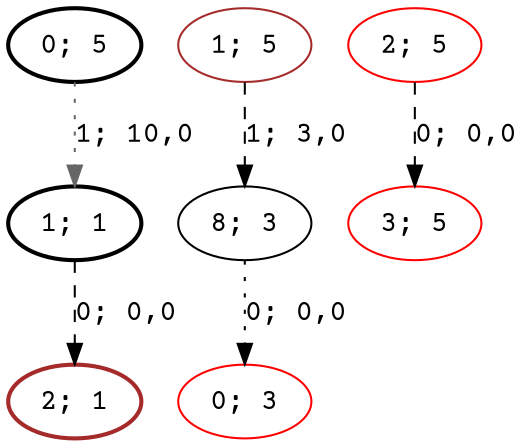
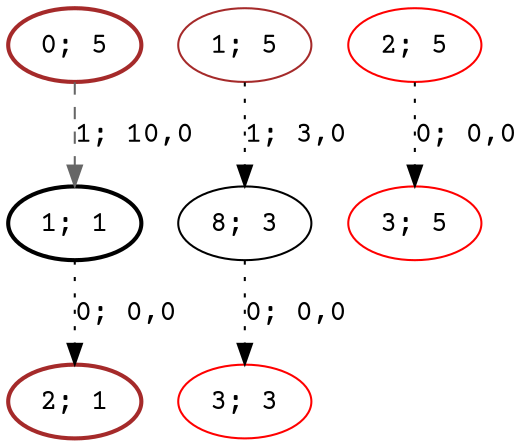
(75, 45) -> (75, 45)
(75, 124) -> (75, 124)
(245, 124) -> (245, 124)
(415, 124) -> (415, 124)
(75, 302) -> (75, 302)
(245, 402) -> (245, 402)
